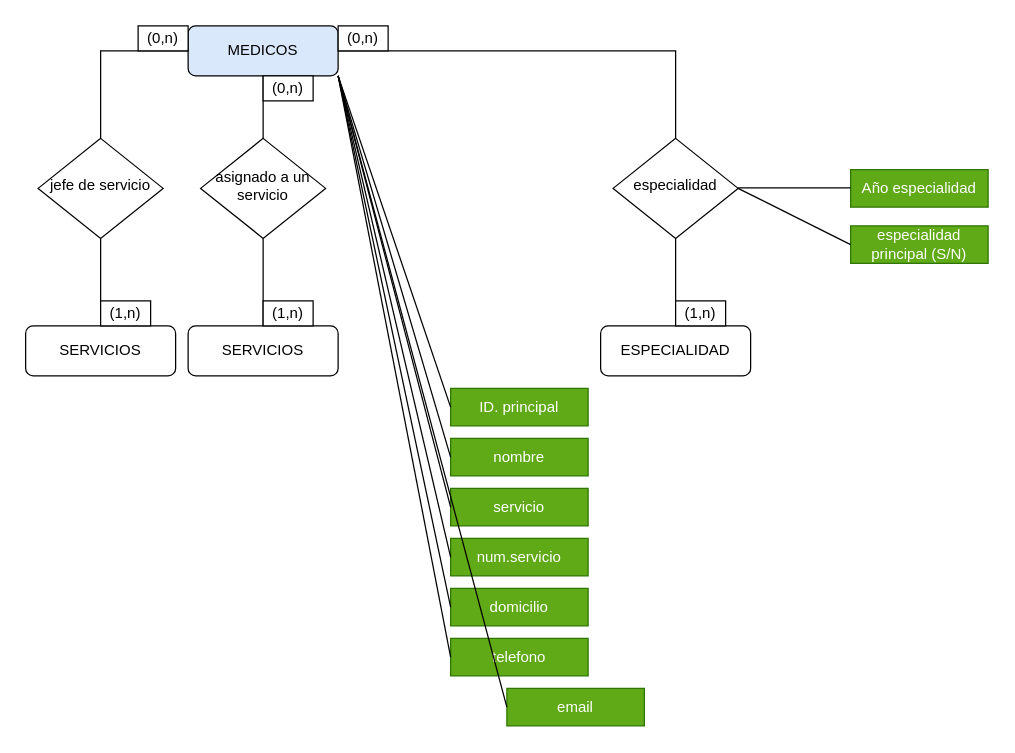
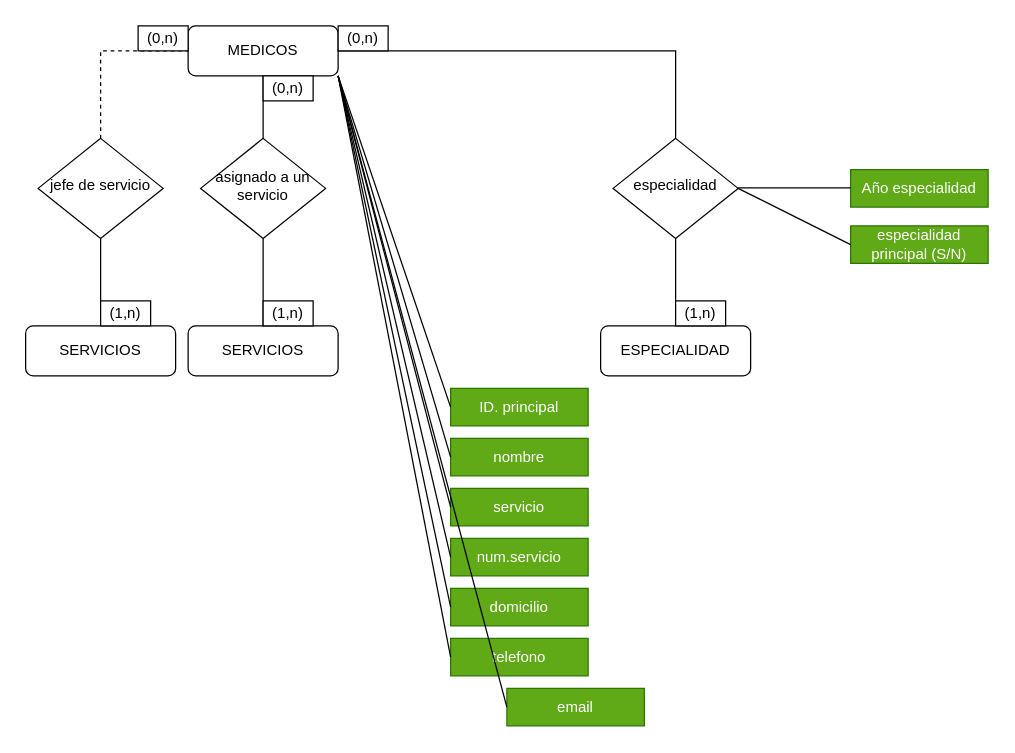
(263, 51) -> (263, 51)
(101, 77) -> (101, 77)
